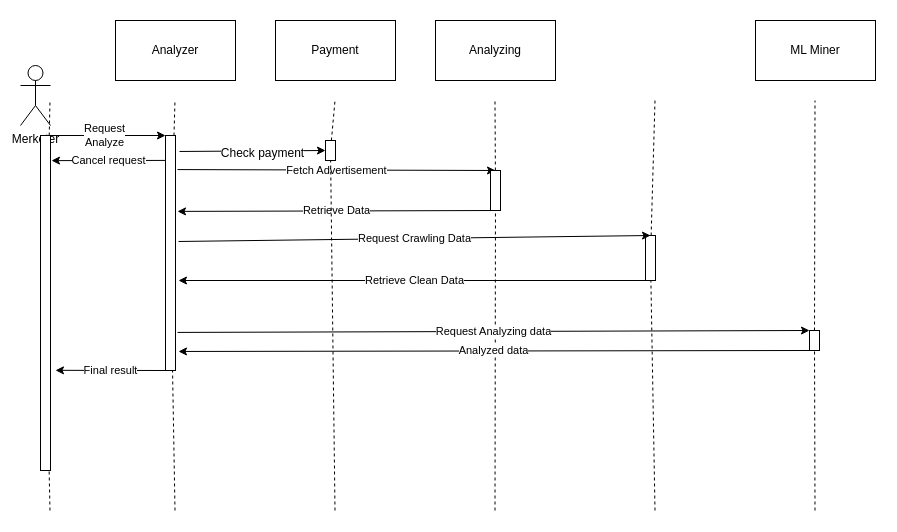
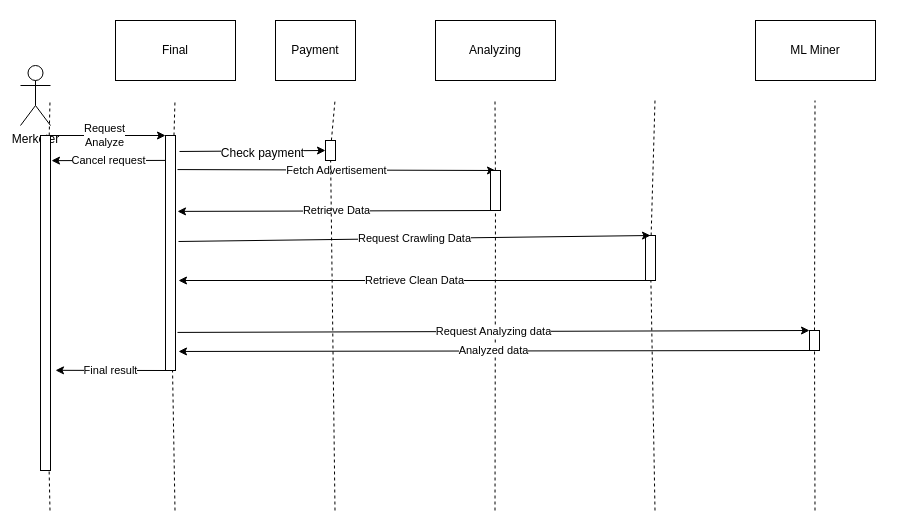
(176, 51) -> (176, 51)
(336, 51) -> (316, 51)
